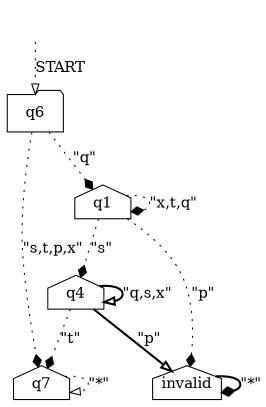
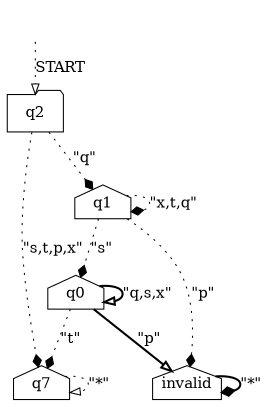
(35, 113) -> (35, 113)
(76, 294) -> (76, 294)
